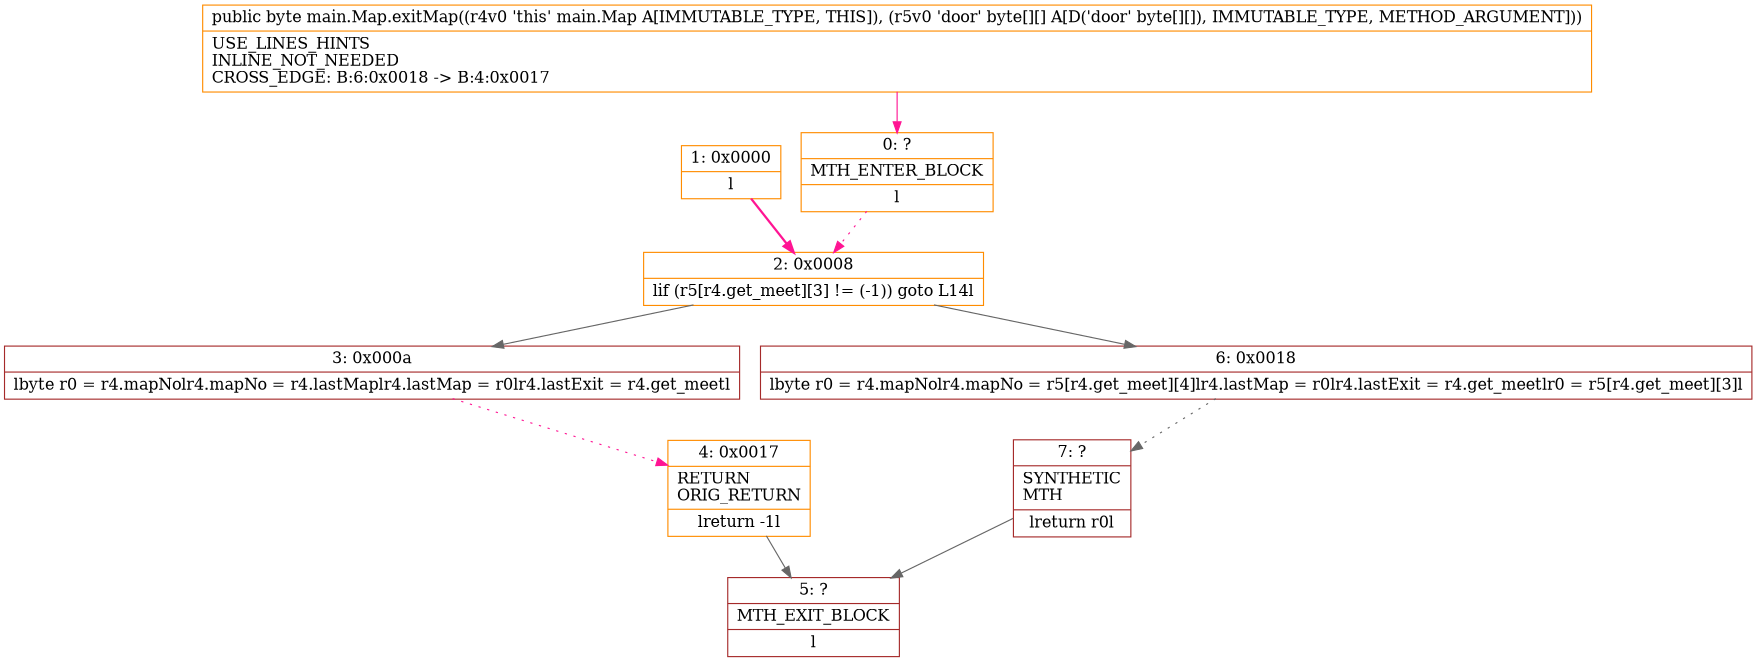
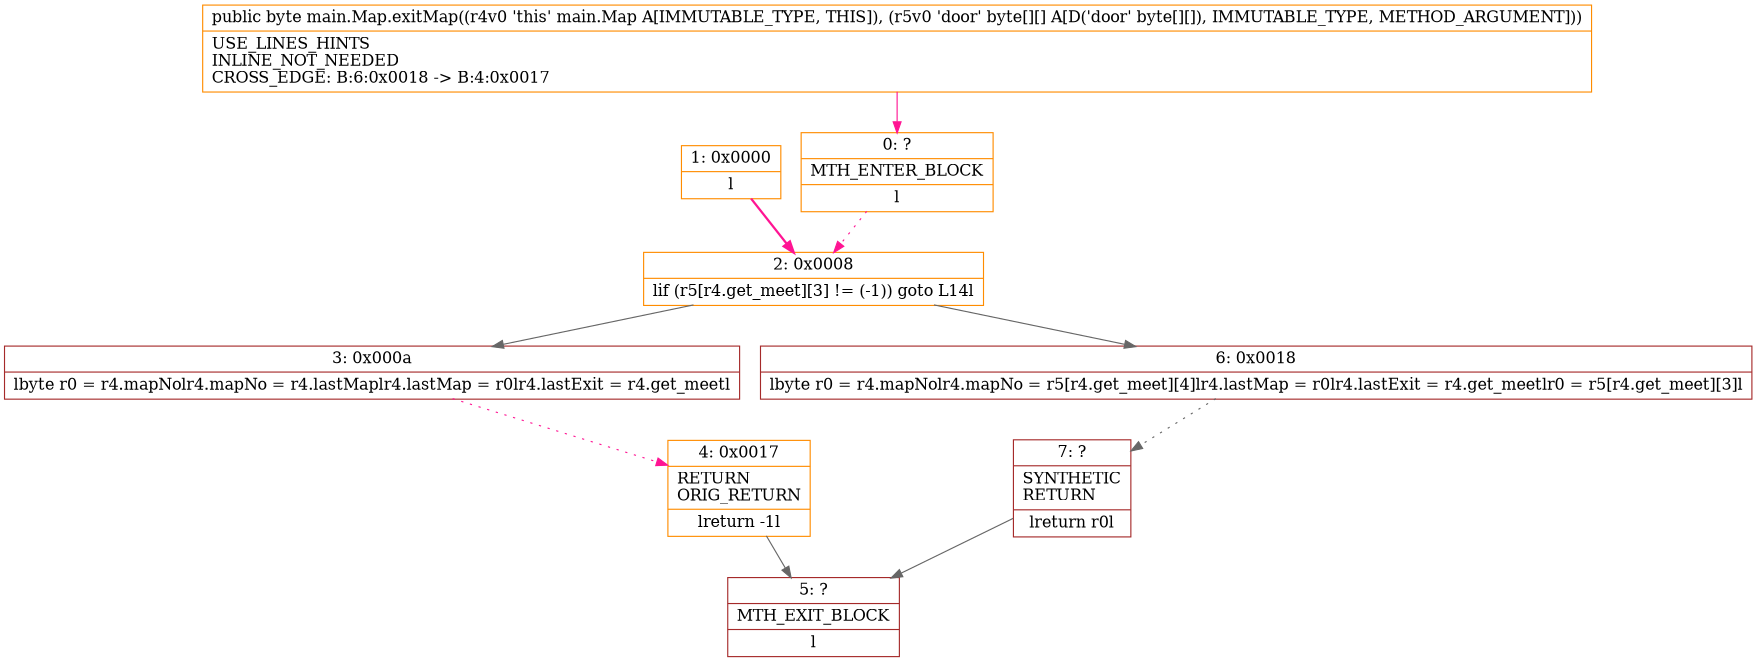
(1043, 496) -> (1059, 496)
